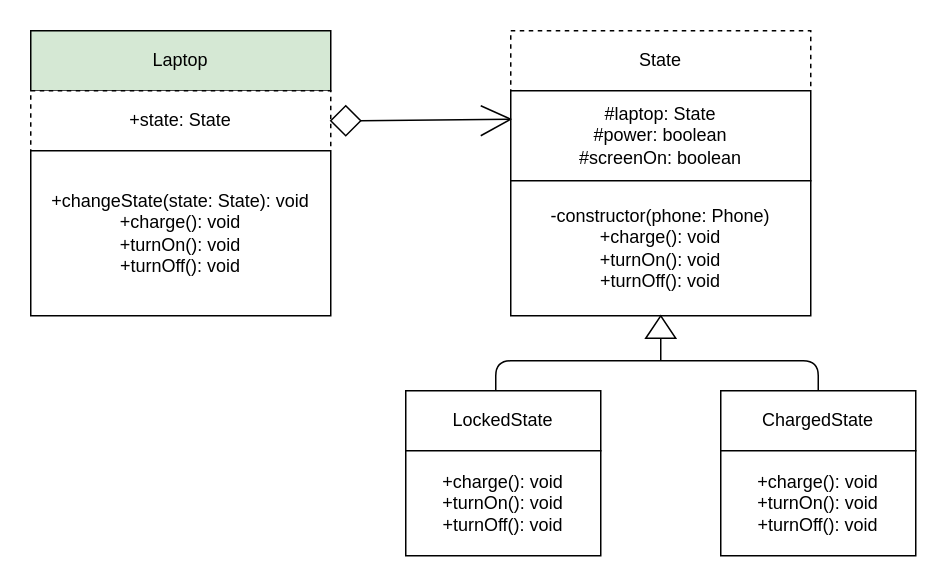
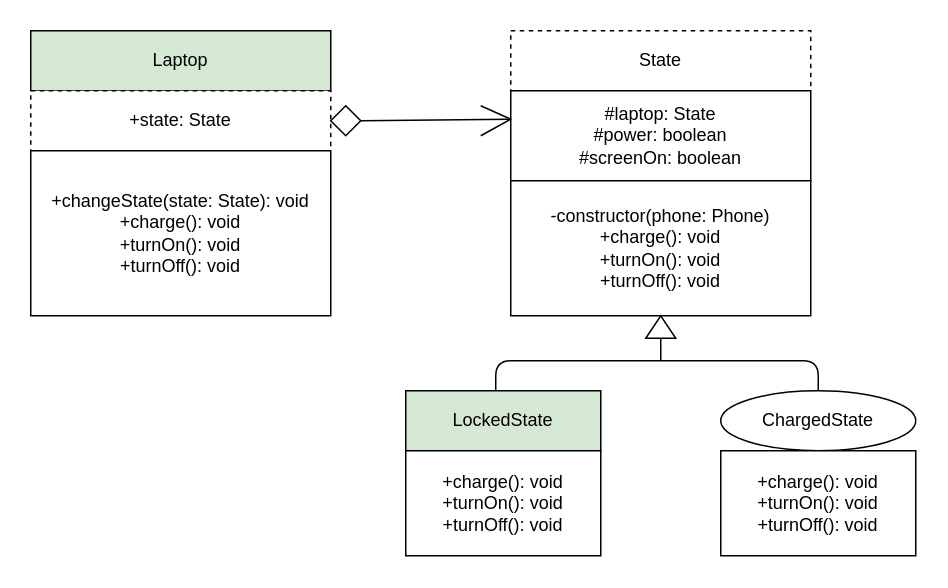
(503, 421) -> (503, 421)
(818, 421) -> (818, 421)
